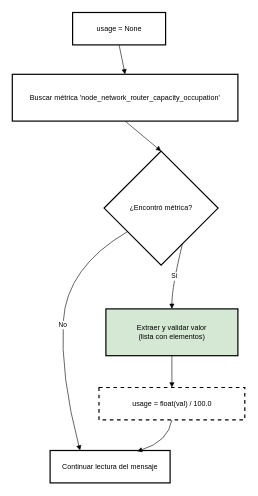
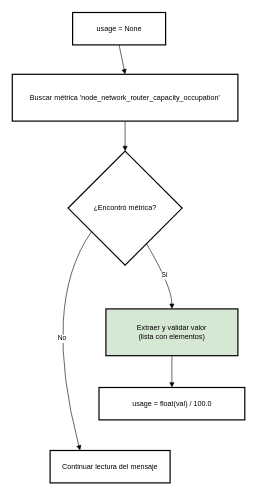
(161, 208) -> (125, 208)
(172, 404) -> (172, 404)
(162, 439) -> none
